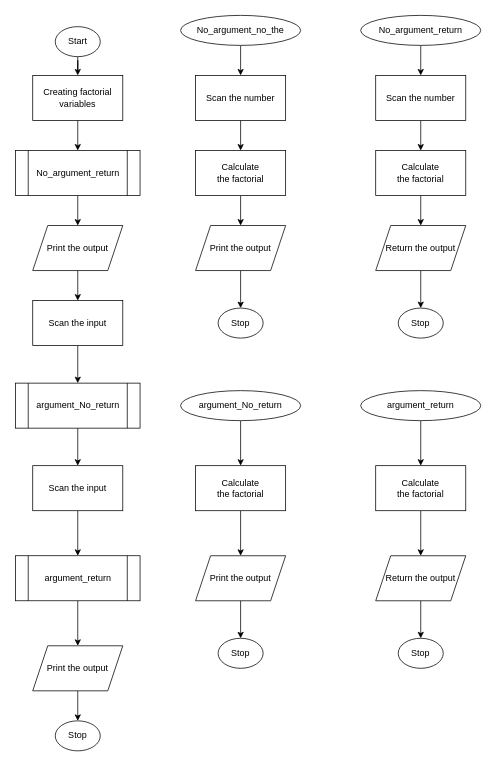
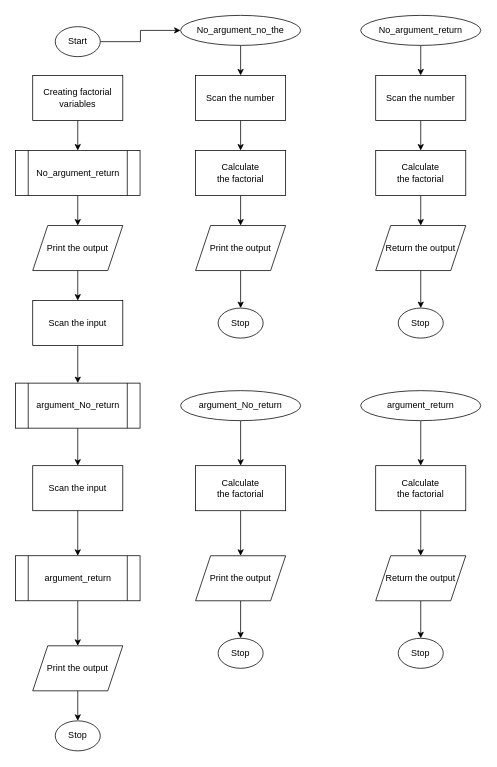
(78, 69) -> (140, 39)
